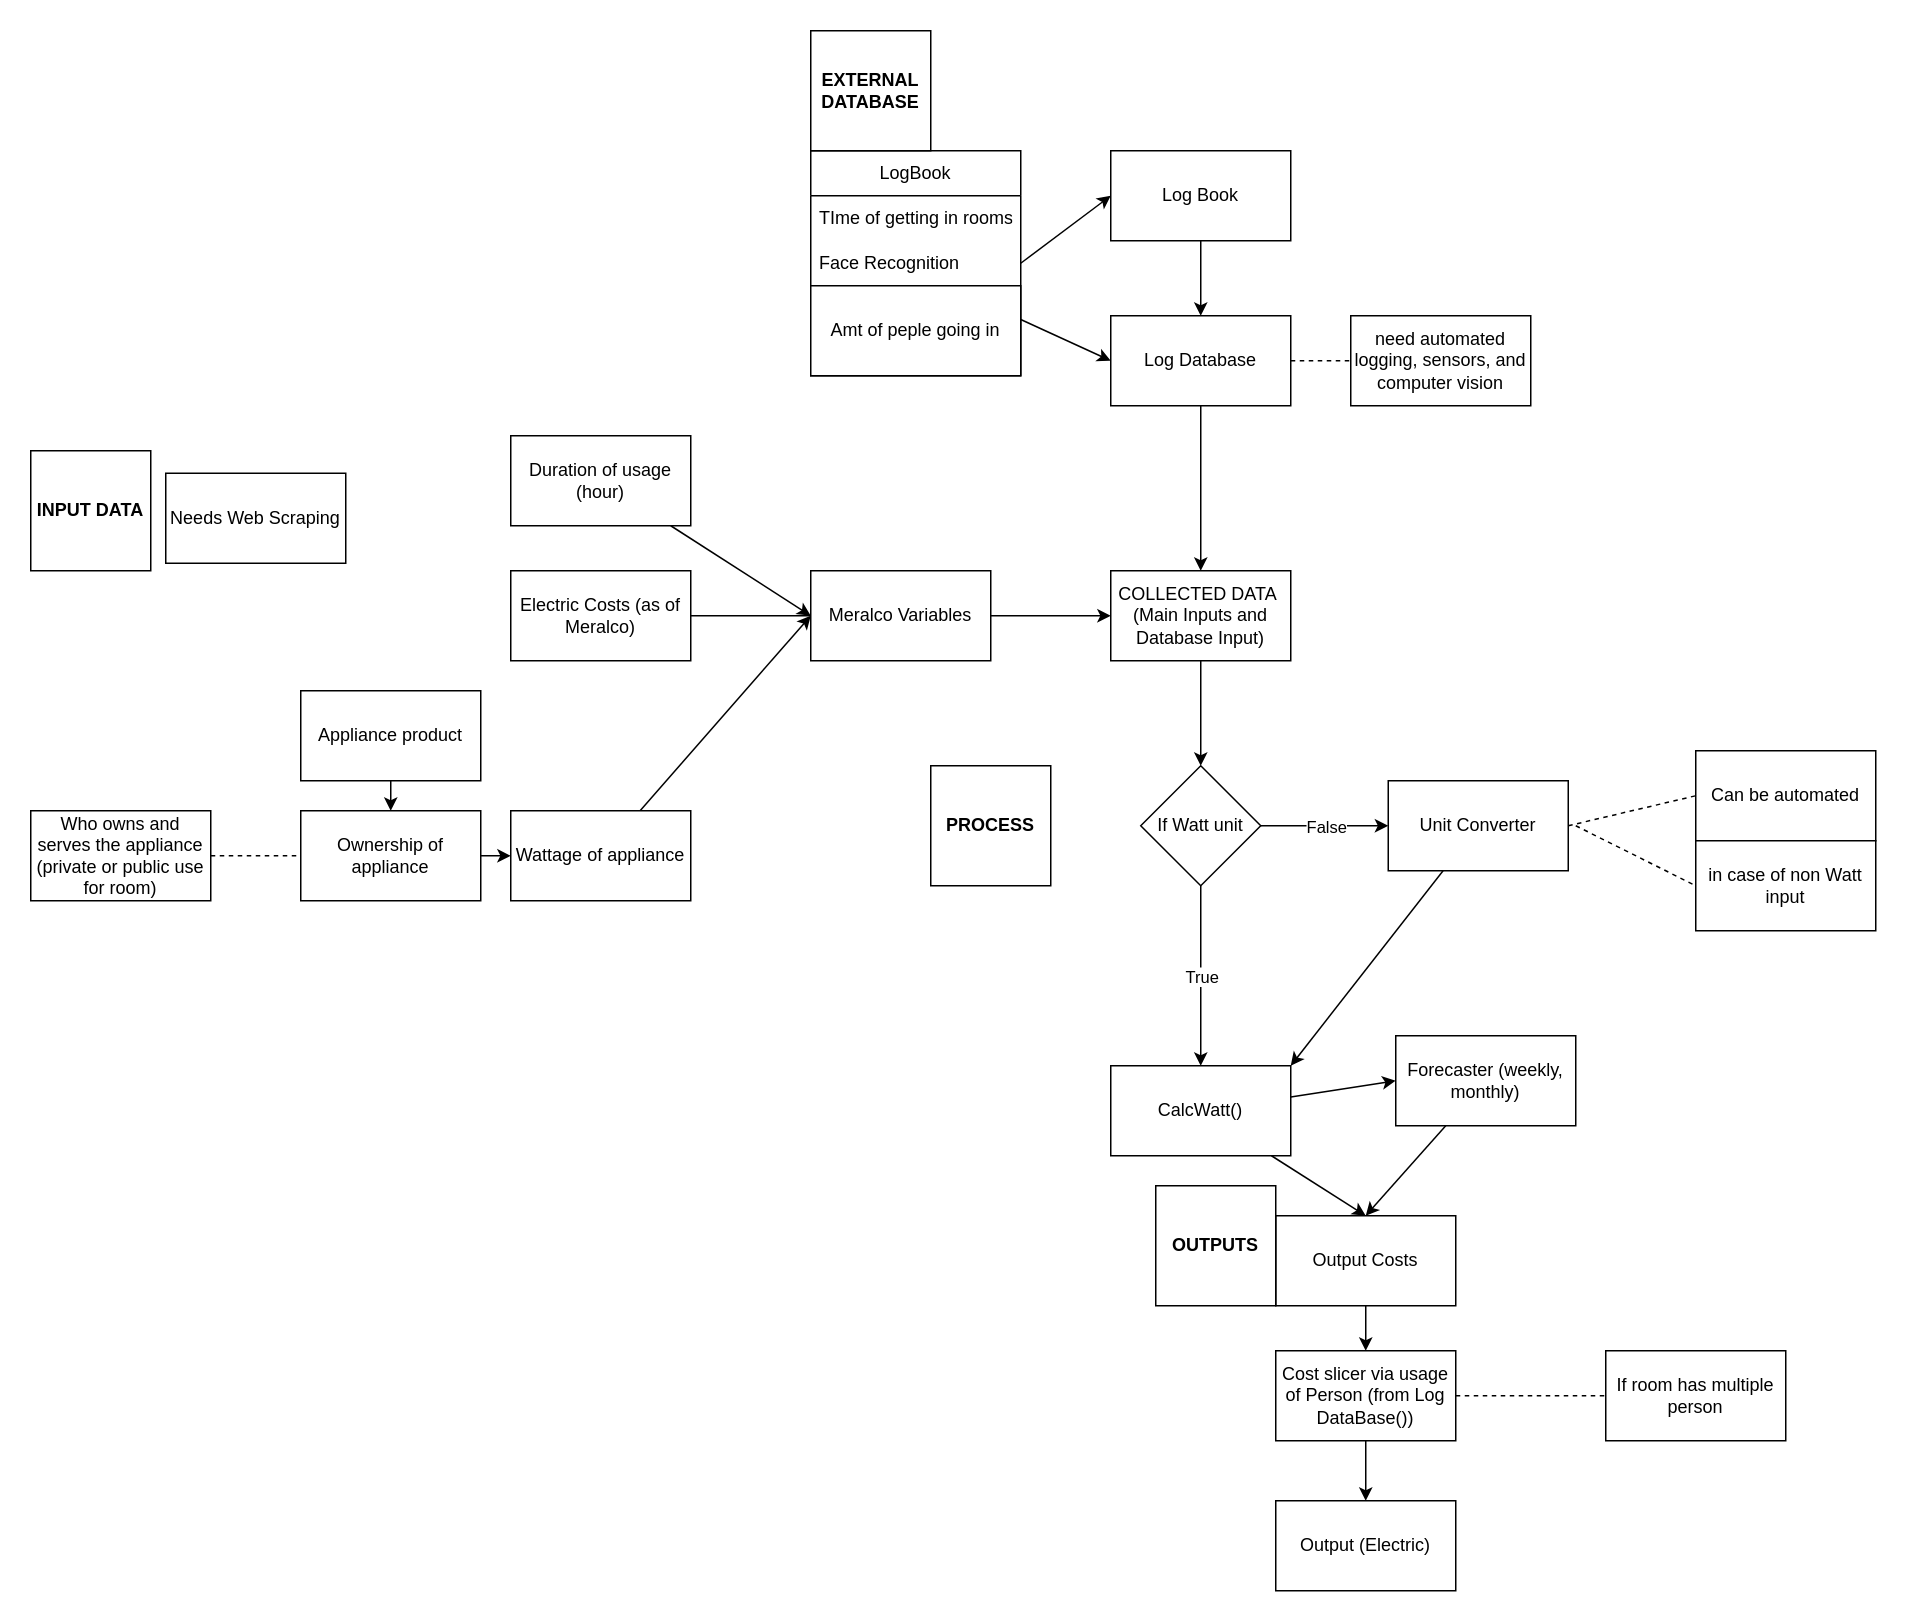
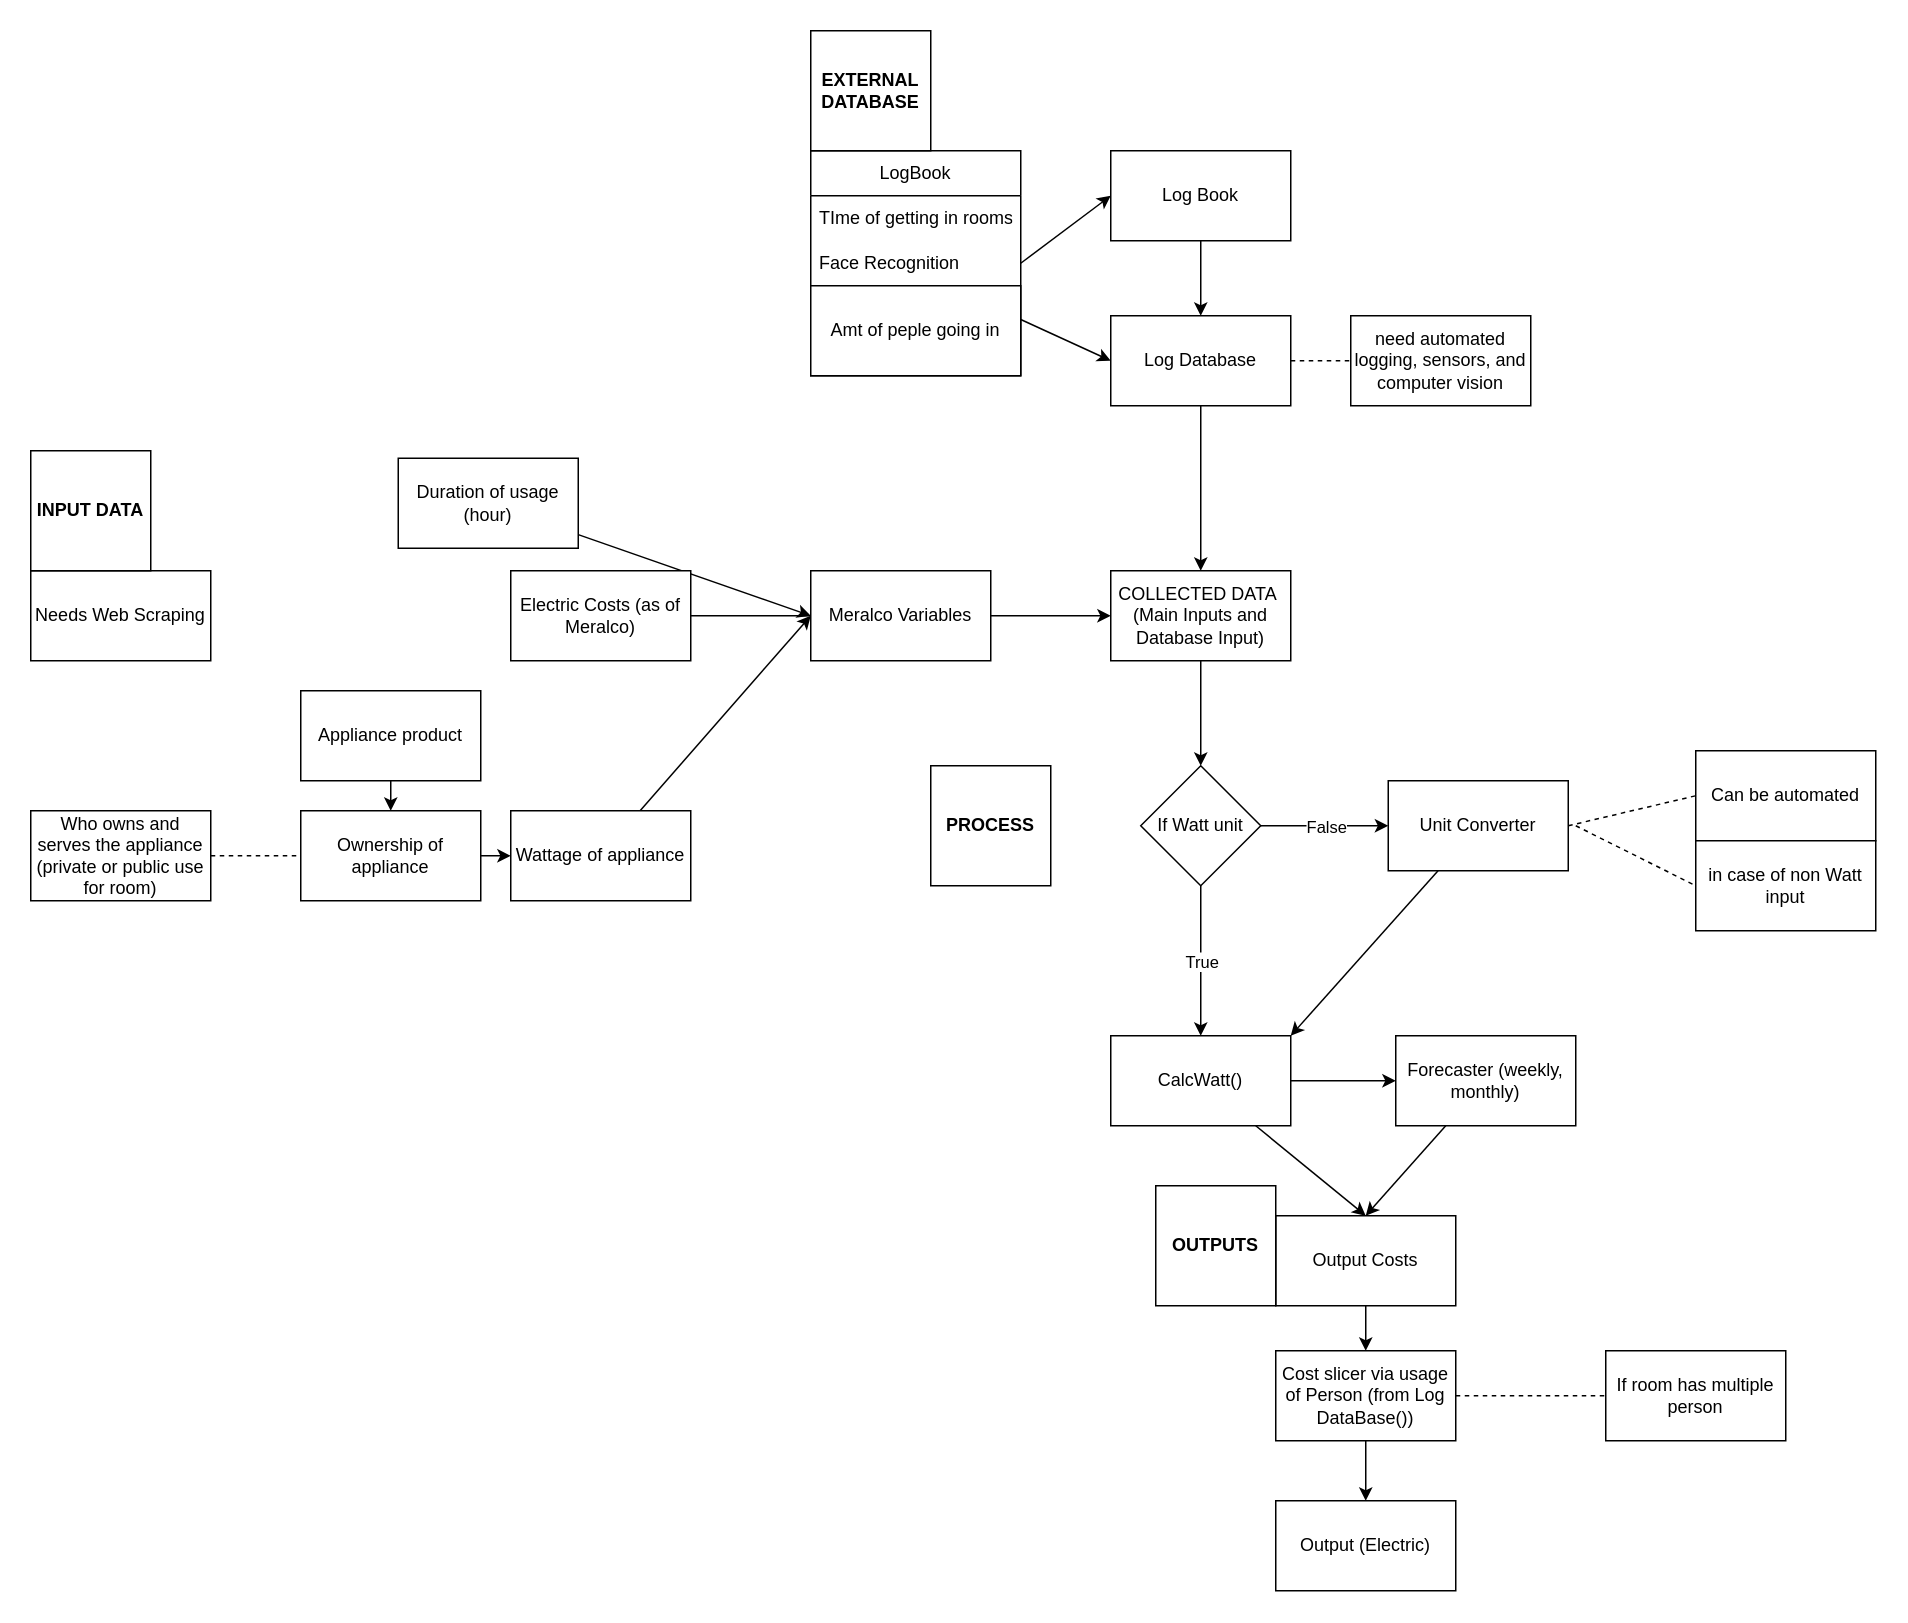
(601, 481) -> (488, 503)
(256, 518) -> (121, 616)
(1201, 1111) -> (1201, 1081)
